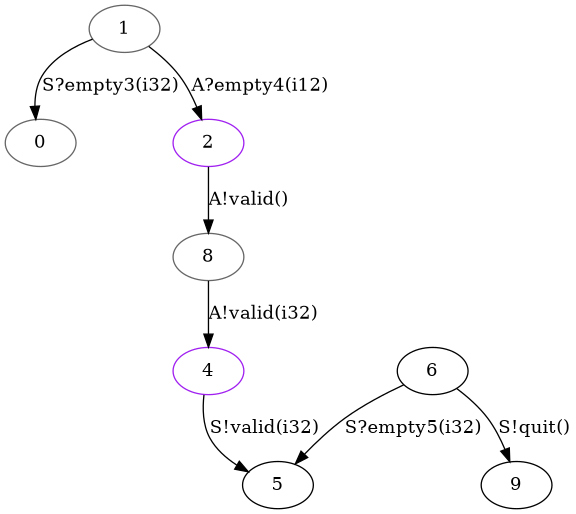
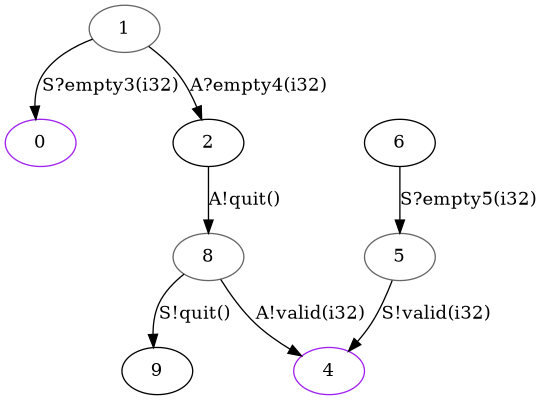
(260, 86) -> (259, 86)
(41, 143) -> (41, 143)
(208, 143) -> (208, 143)
(248, 200) -> (245, 200)
(485, 415) -> (161, 300)
(209, 435) -> (378, 312)
(278, 485) -> (400, 257)
